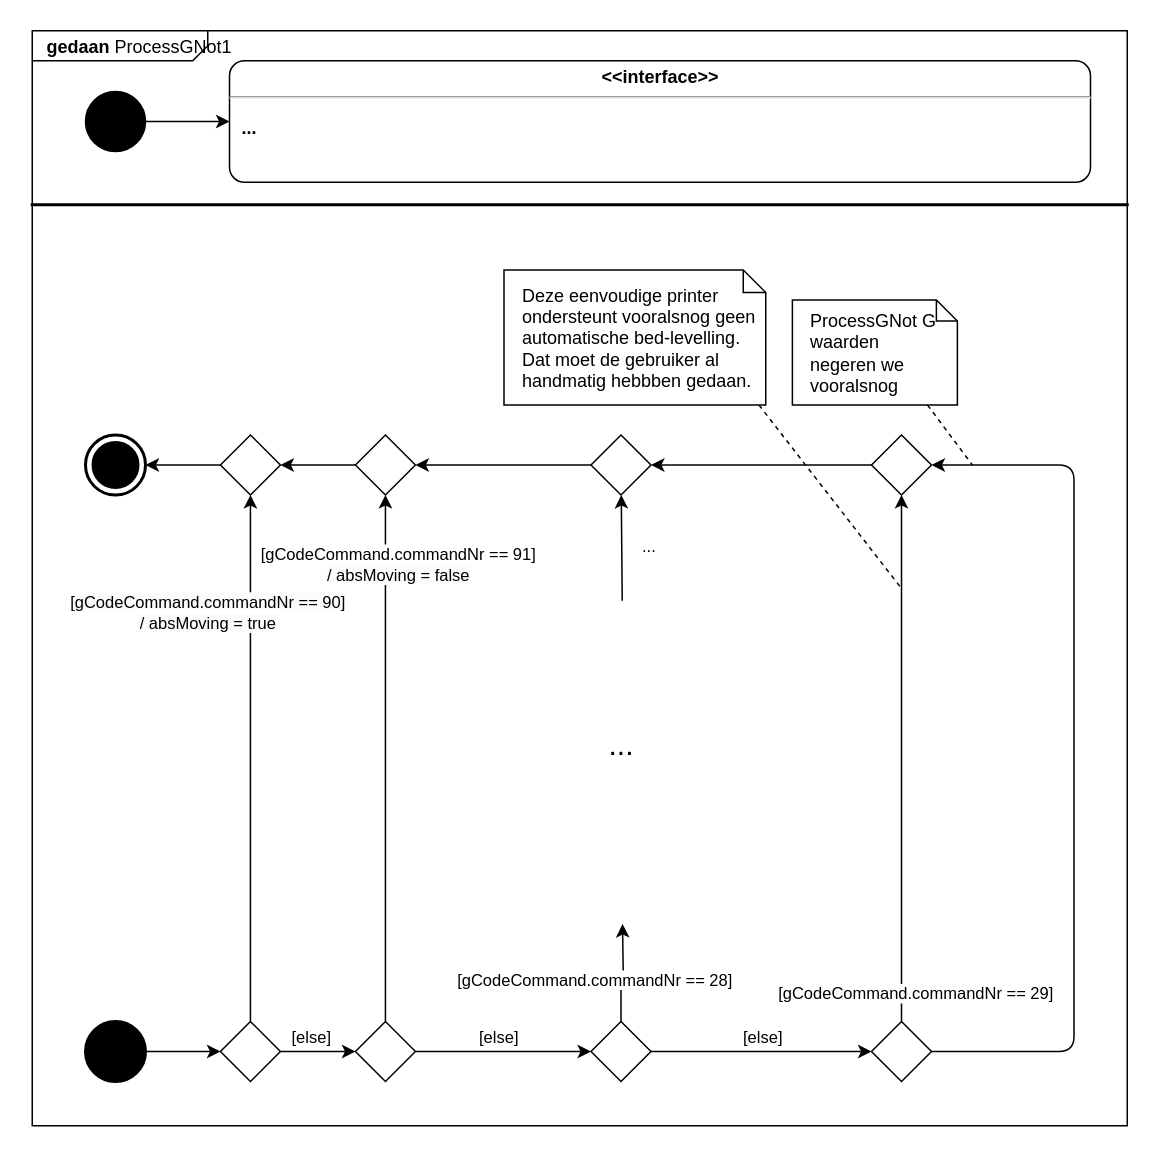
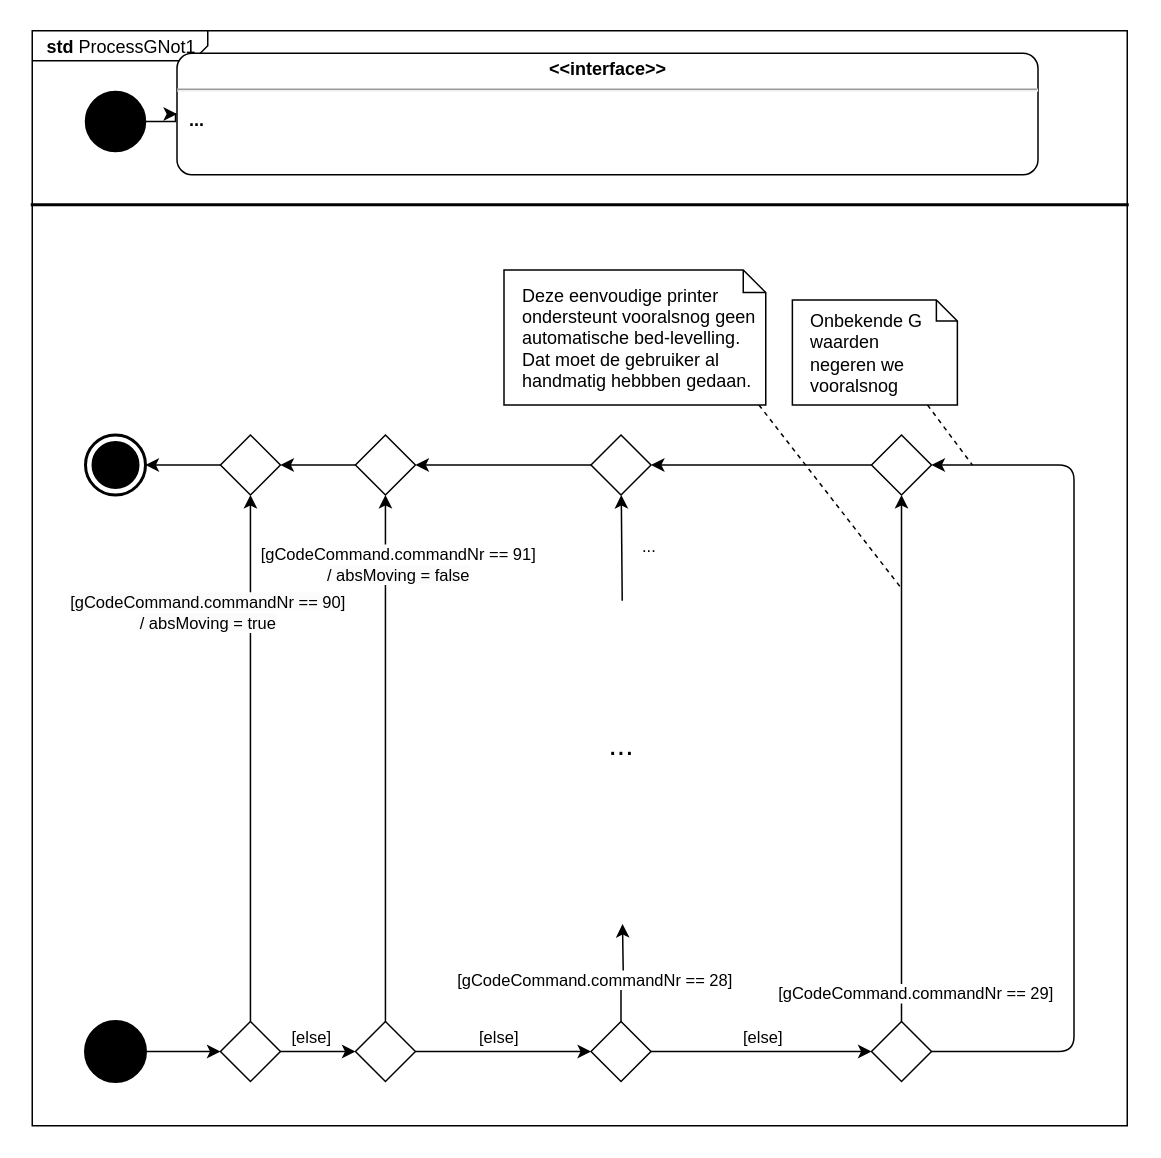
(126, 31) -> (111, 31)
(660, 122) -> (608, 114)
(884, 353) -> (884, 353)
